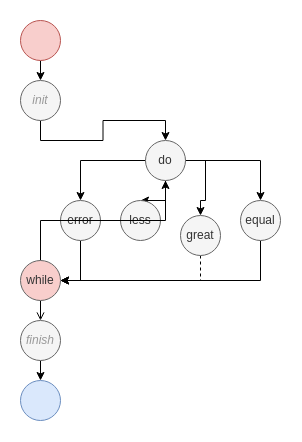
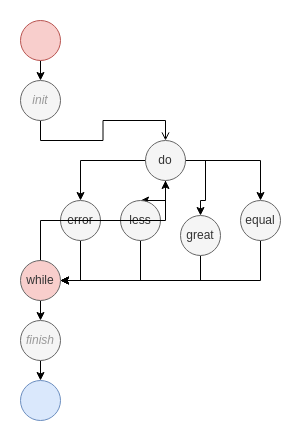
(166, 132) -> (166, 133)
none -> (141, 260)
(201, 267) -> (201, 267)
(41, 314) -> (41, 312)
